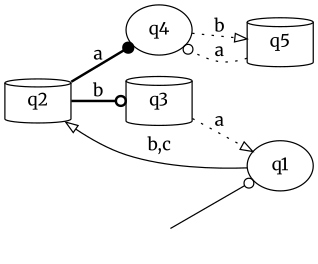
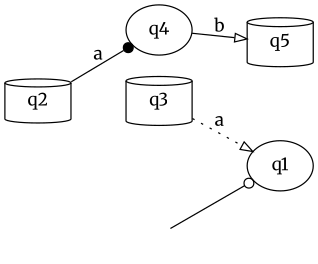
(213, 35) -> (213, 35)
(219, 62) -> none
(97, 66) -> (97, 66)
(94, 101) -> none
(158, 163) -> none
